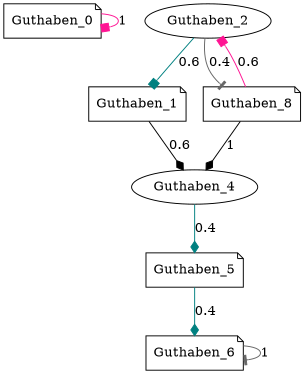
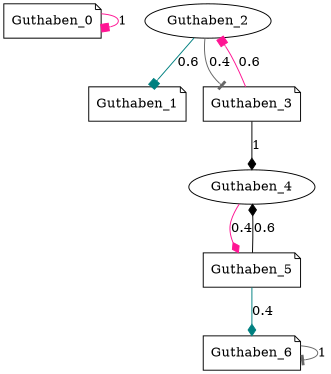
(252, 104) -> (252, 104)
(163, 141) -> (253, 234)
(195, 223) -> (231, 222)
